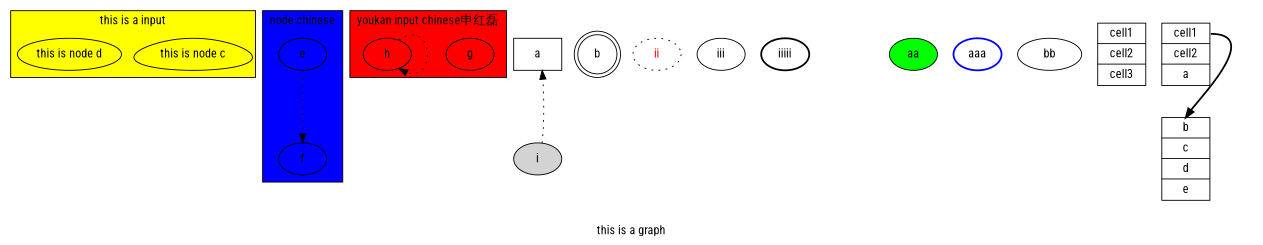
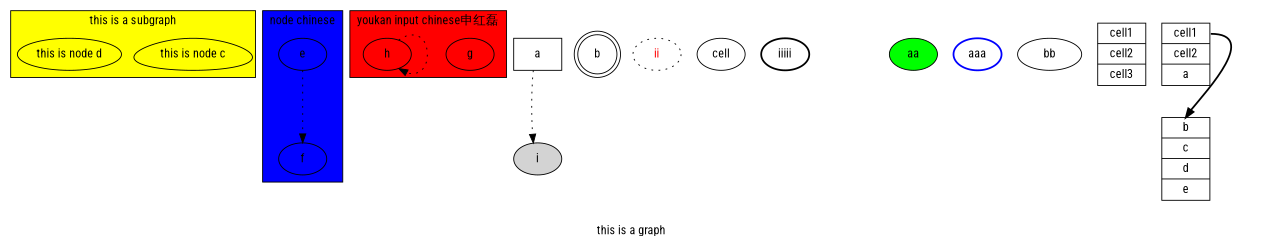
(133, 21) -> (133, 21)
(721, 54) -> (721, 54)
(544, 111) -> (532, 102)
